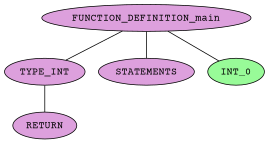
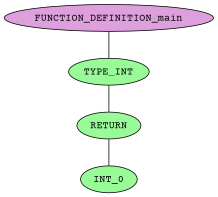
(193, 46) -> (109, 153)
(45, 72) -> (109, 72)
(146, 72) -> none
(45, 126) -> (109, 126)
